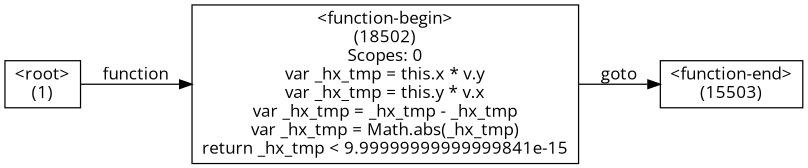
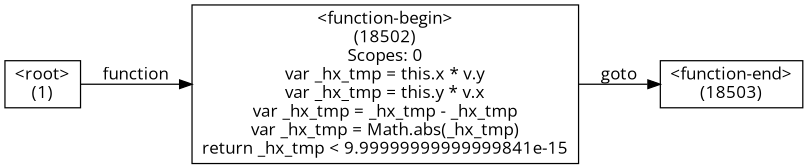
(732, 84) -> (732, 84)
